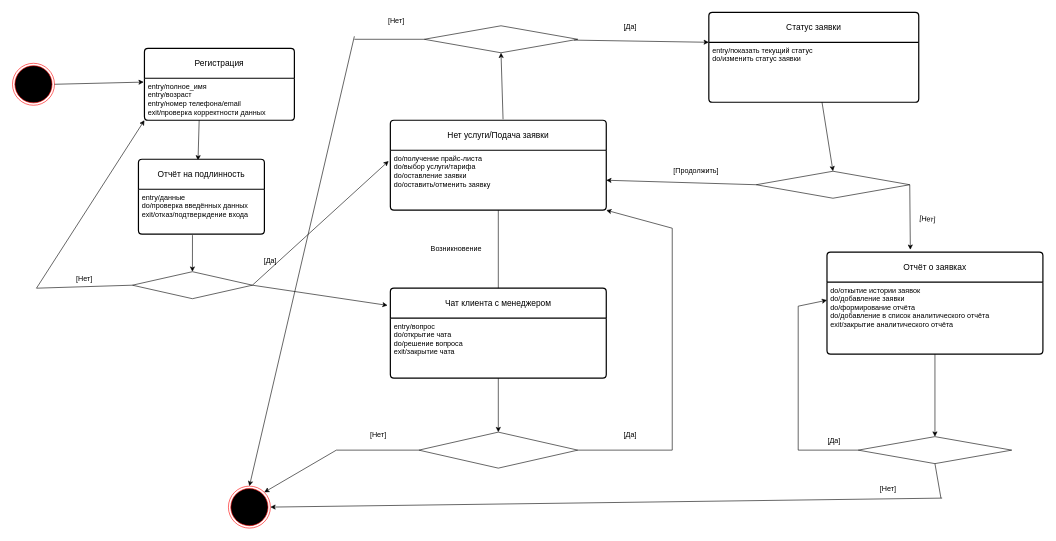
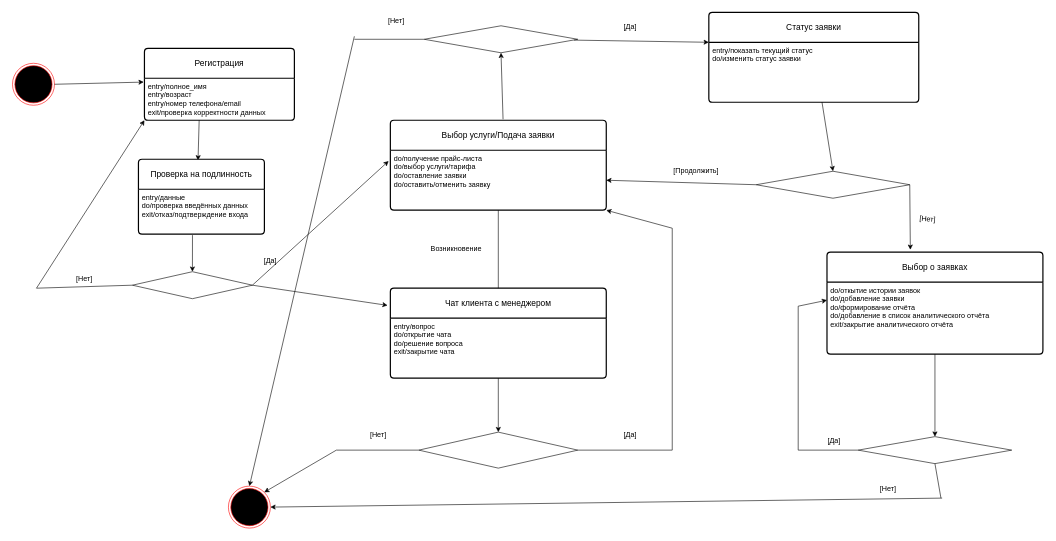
(498, 135) -> (498, 135)
(201, 174) -> (201, 174)
(935, 267) -> (935, 267)
